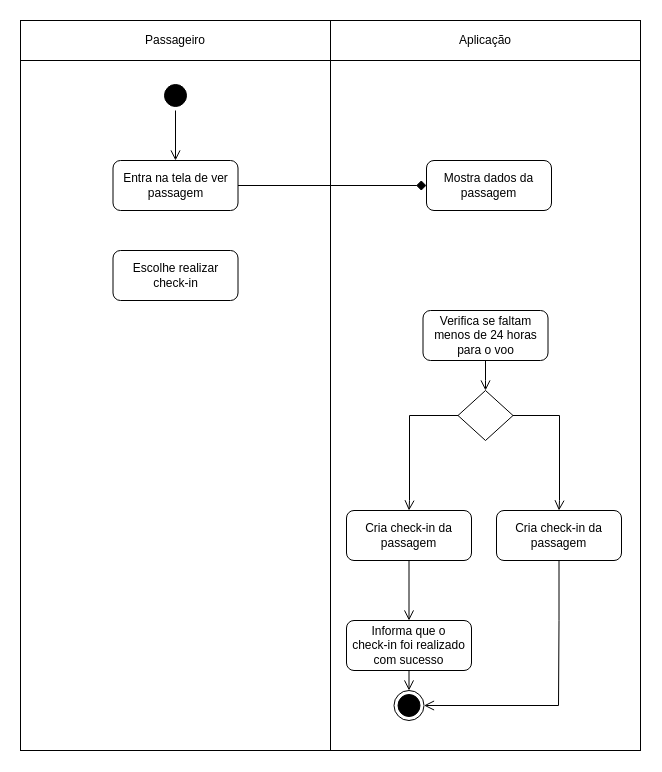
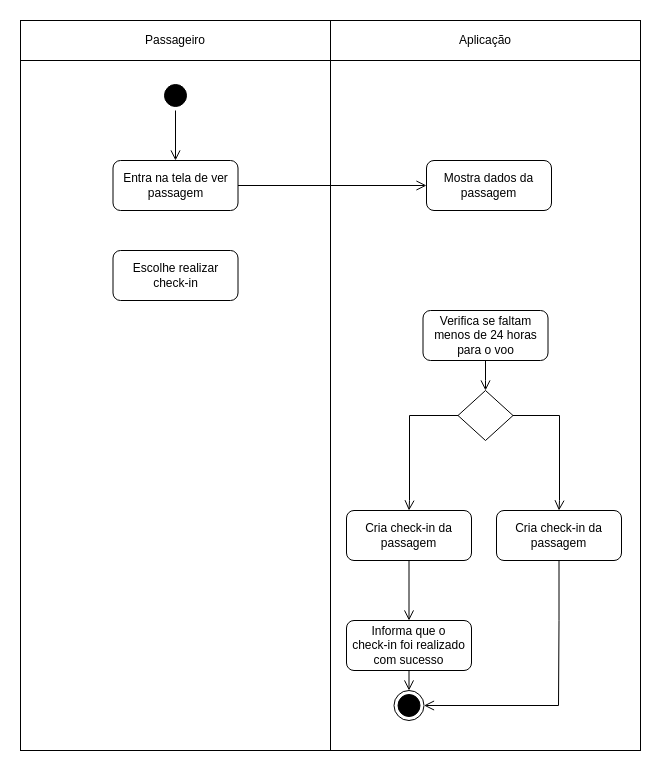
(416, 186) -> (419, 186)
